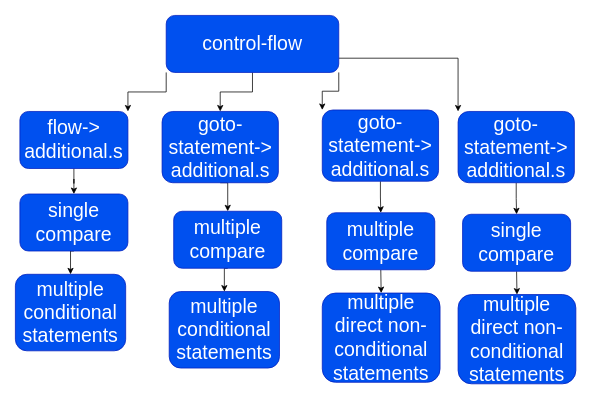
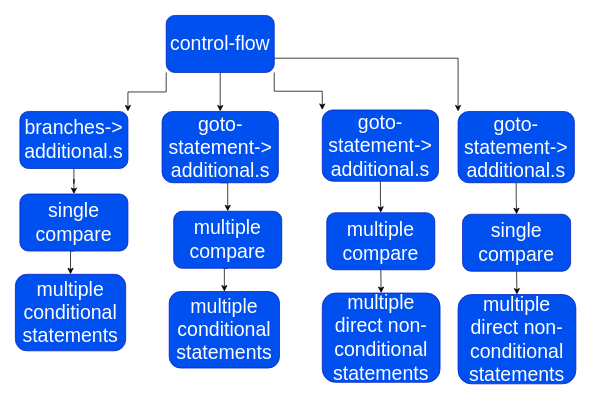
(252, 44) -> (220, 44)
(74, 140) -> (74, 140)
